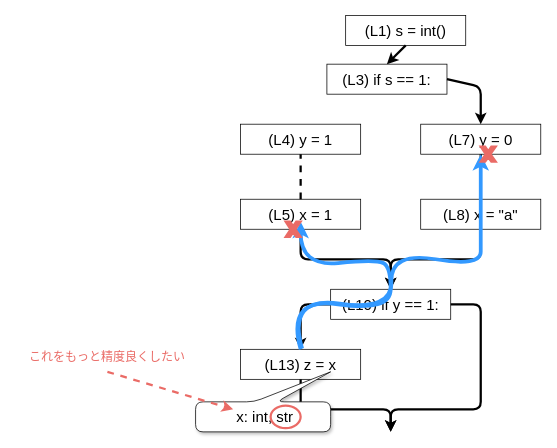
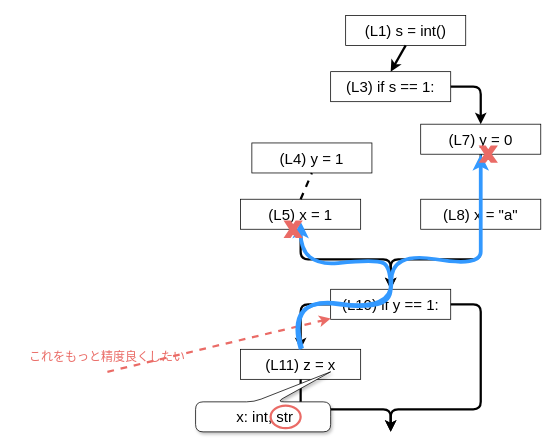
(387, 79) -> (390, 87)
(300, 139) -> (312, 158)
(300, 364) -> (300, 364)
(166, 389) -> (215, 346)
